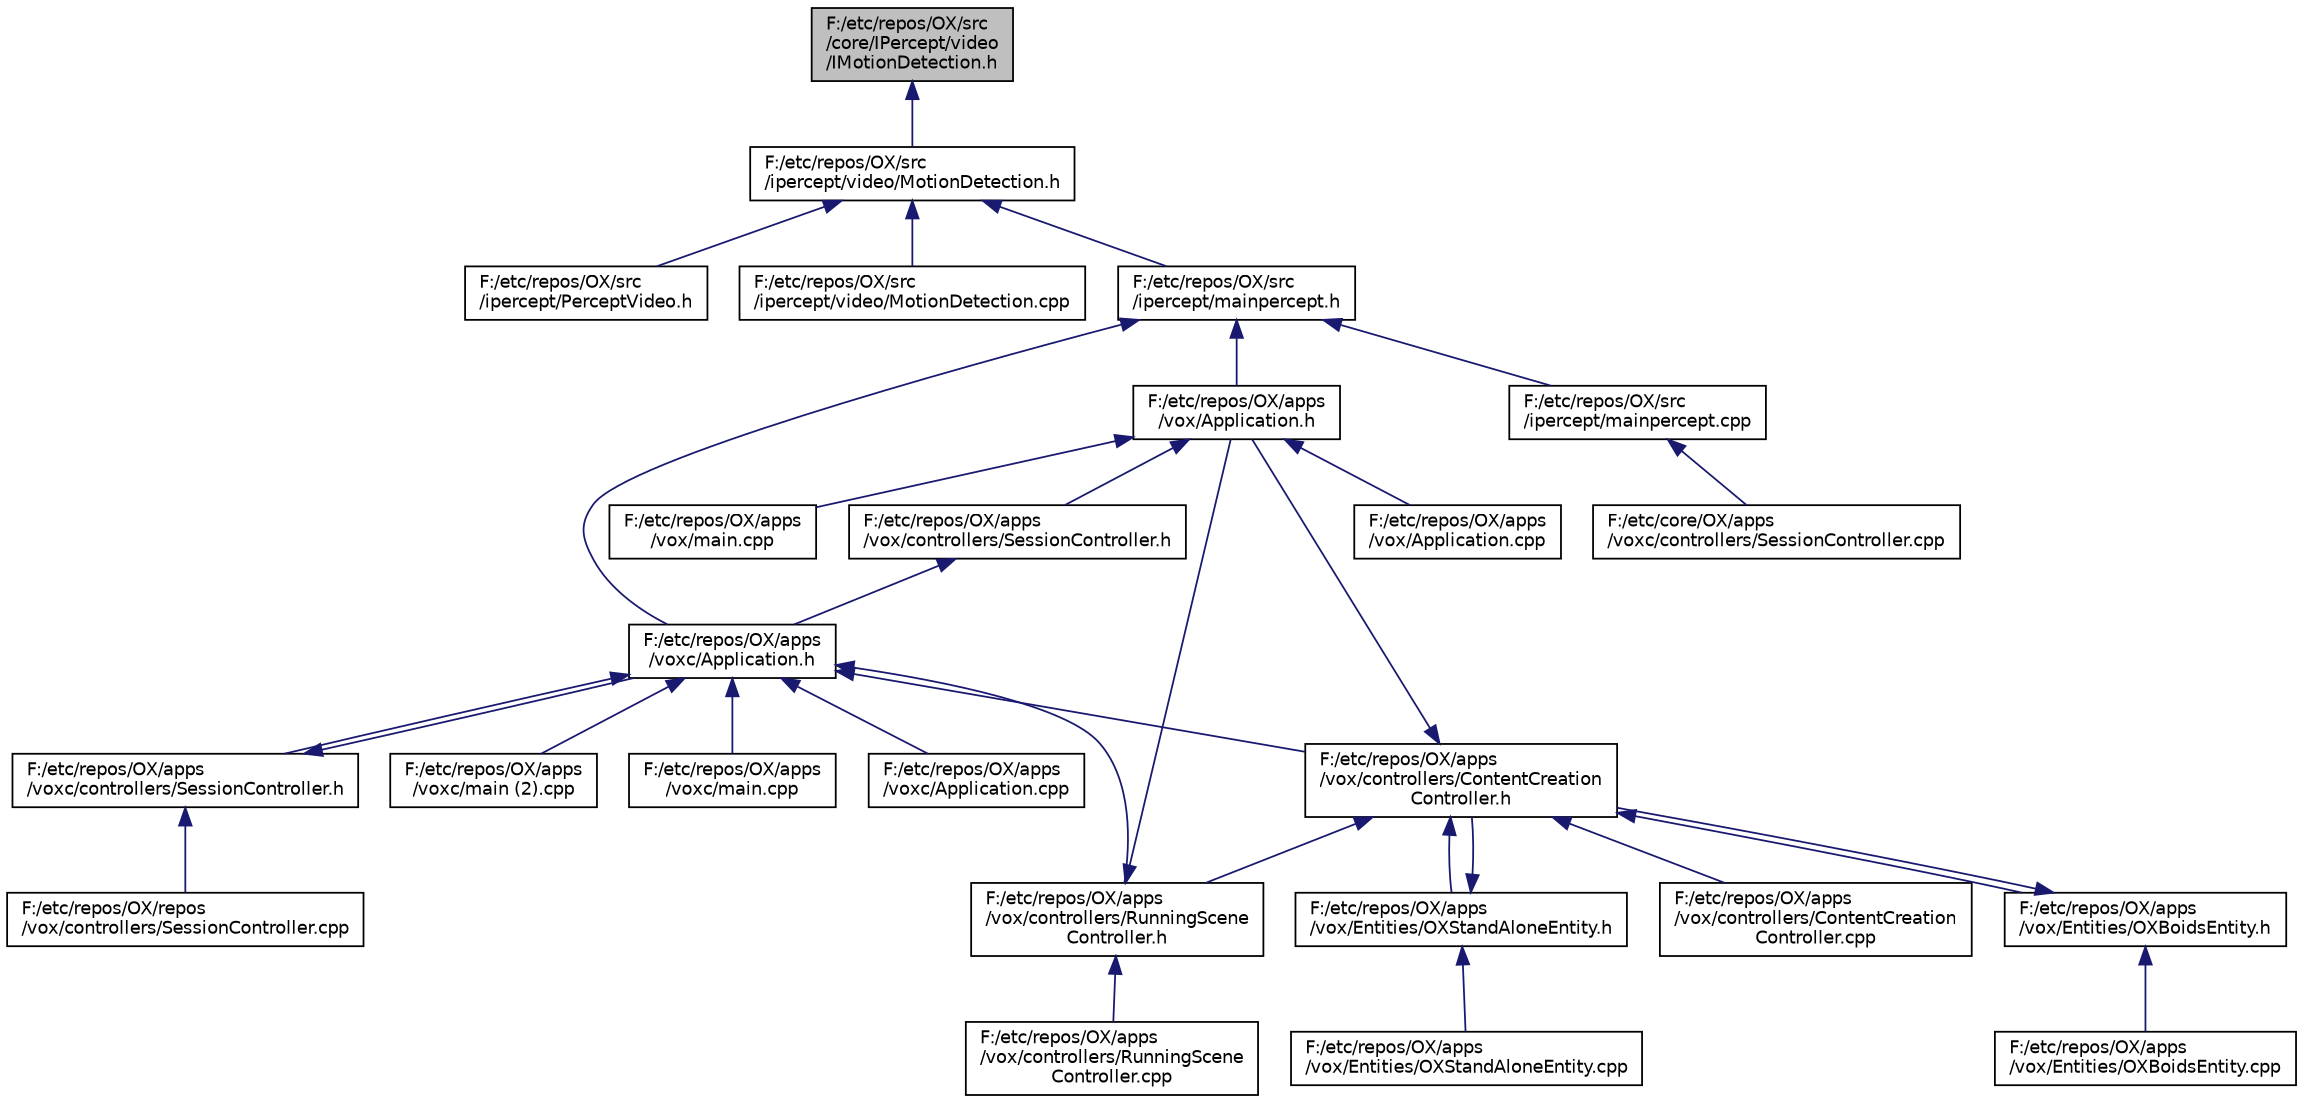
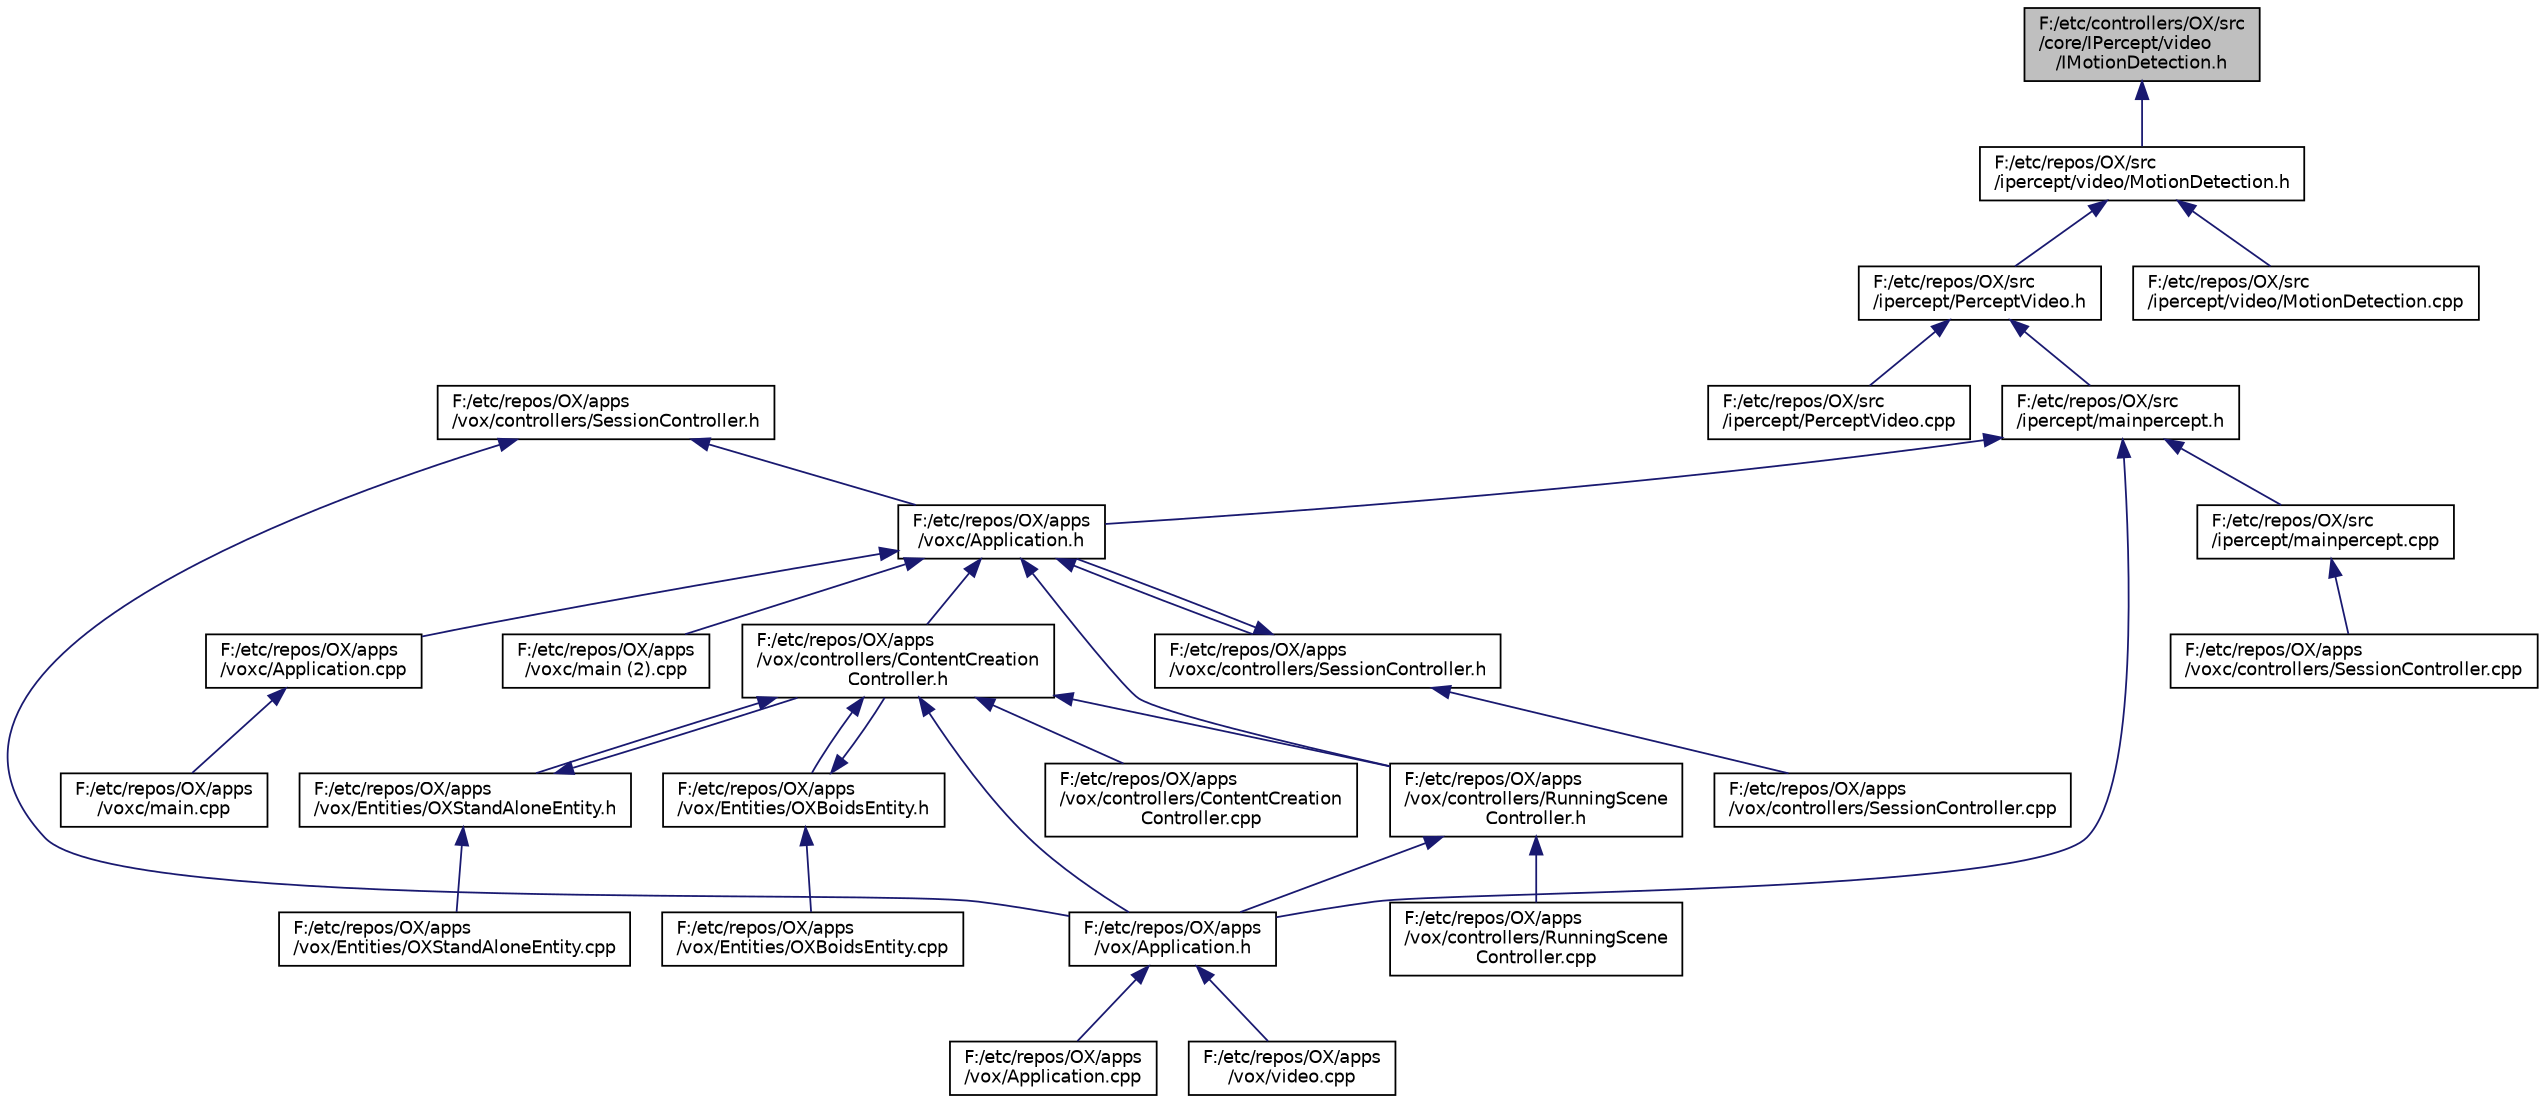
(912, 45) -> (2142, 45)
(1083, 237) -> (2057, 359)
none -> (1839, 413)
(1119, 476) -> (207, 878)
(713, 532) -> (1292, 1068)
(1777, 532) -> (2354, 661)
(732, 725) -> (232, 737)
(185, 919) -> (1893, 800)
